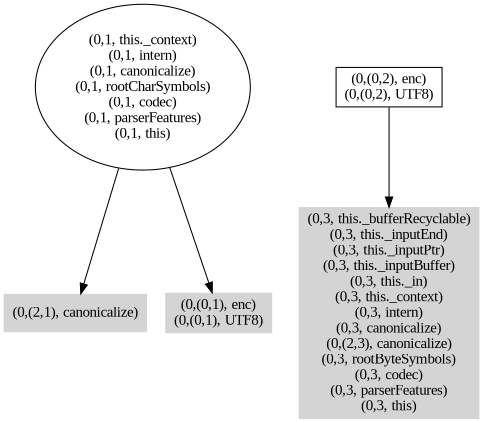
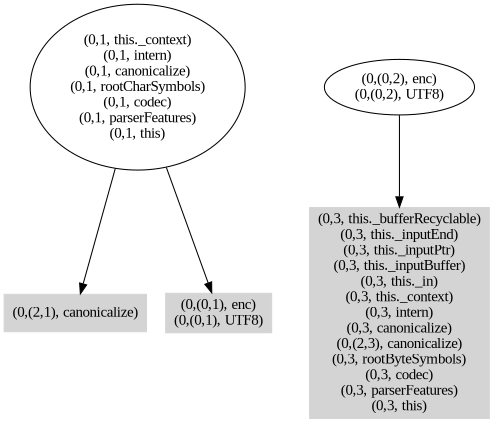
(389, 87) -> (399, 87)
